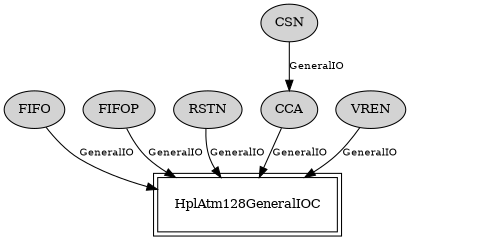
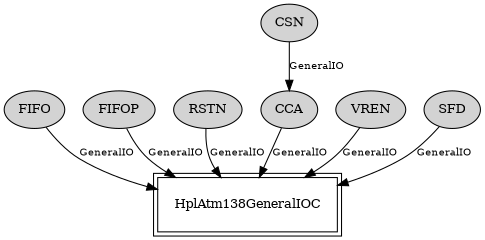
none -> (452, 110)
(248, 205) -> (248, 205)
